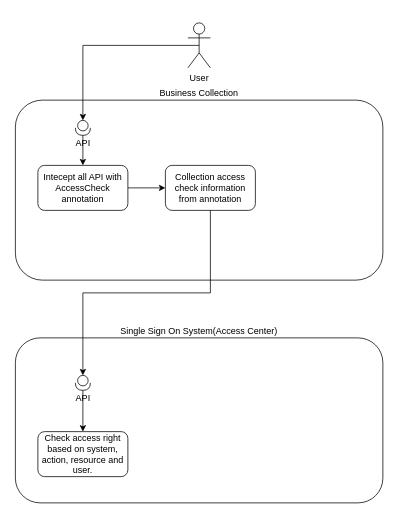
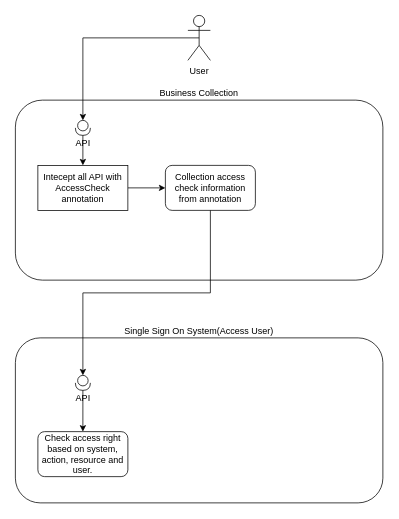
(199, 45) -> (199, 38)
(83, 188) -> (83, 188)
(199, 330) -> (199, 330)
